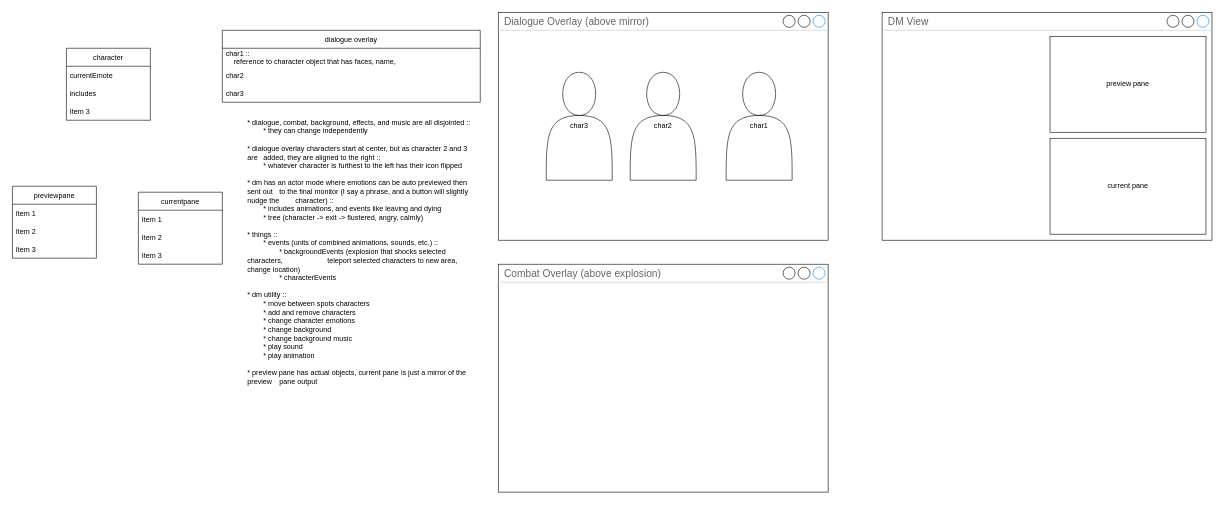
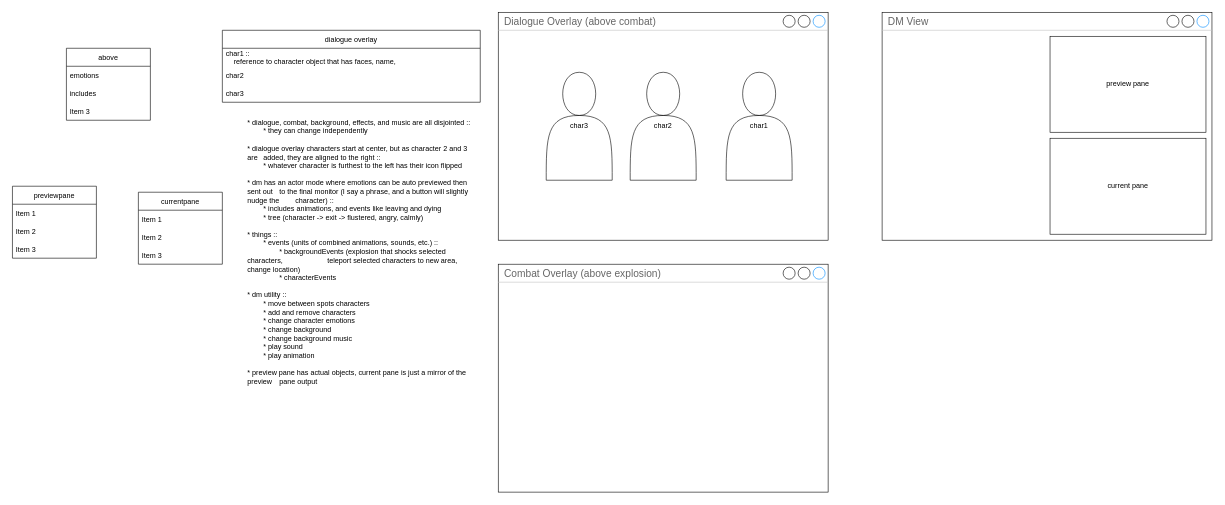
(584, 23) -> (585, 23)
(108, 58) -> (108, 58)
(94, 76) -> (85, 76)
